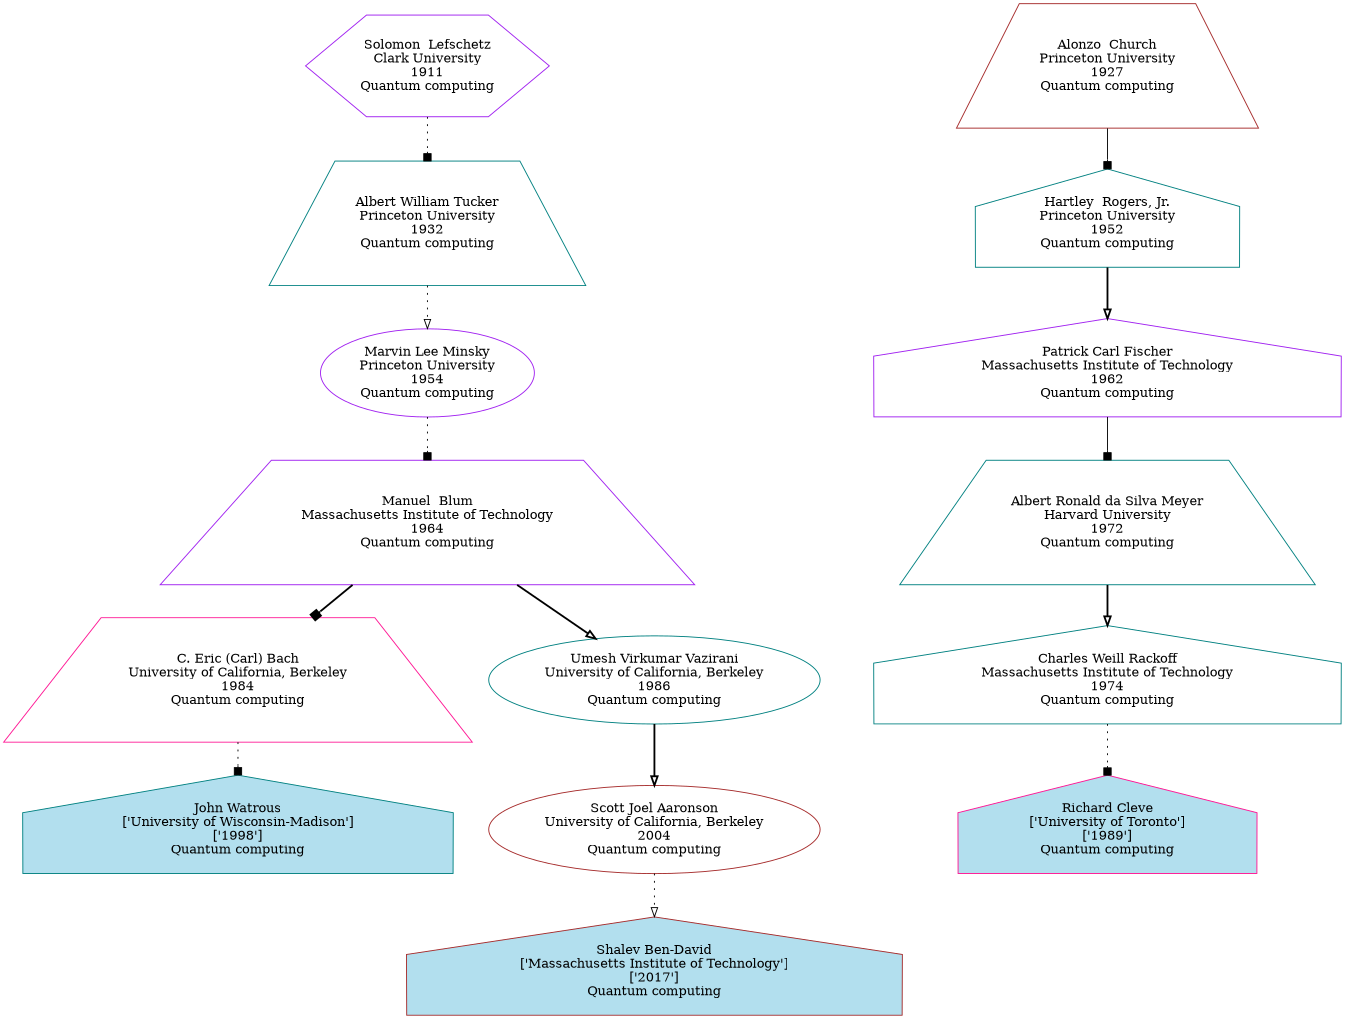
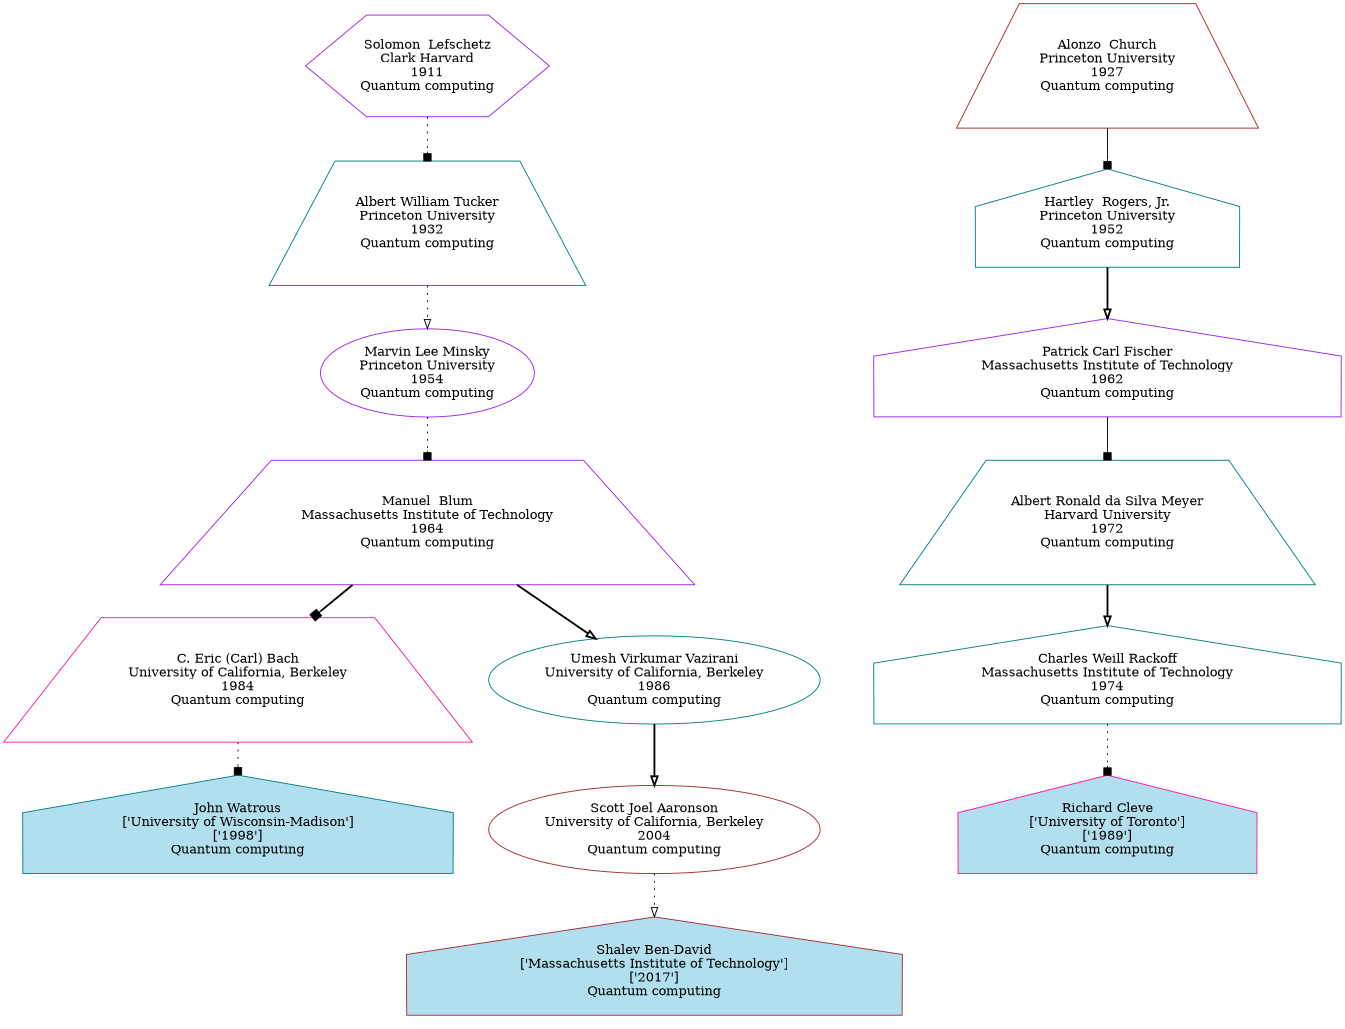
(427, 66) -> (427, 66)
